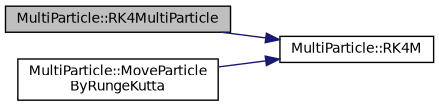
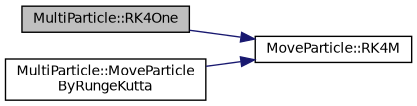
(118, 19) -> (106, 19)
(357, 49) -> (333, 49)
